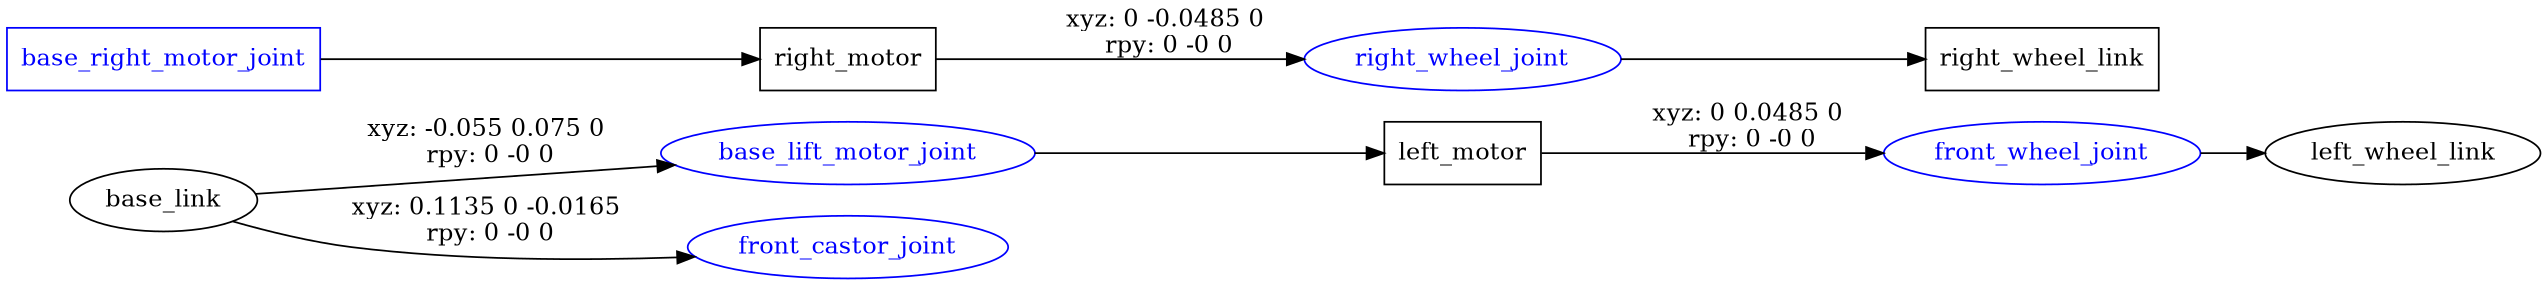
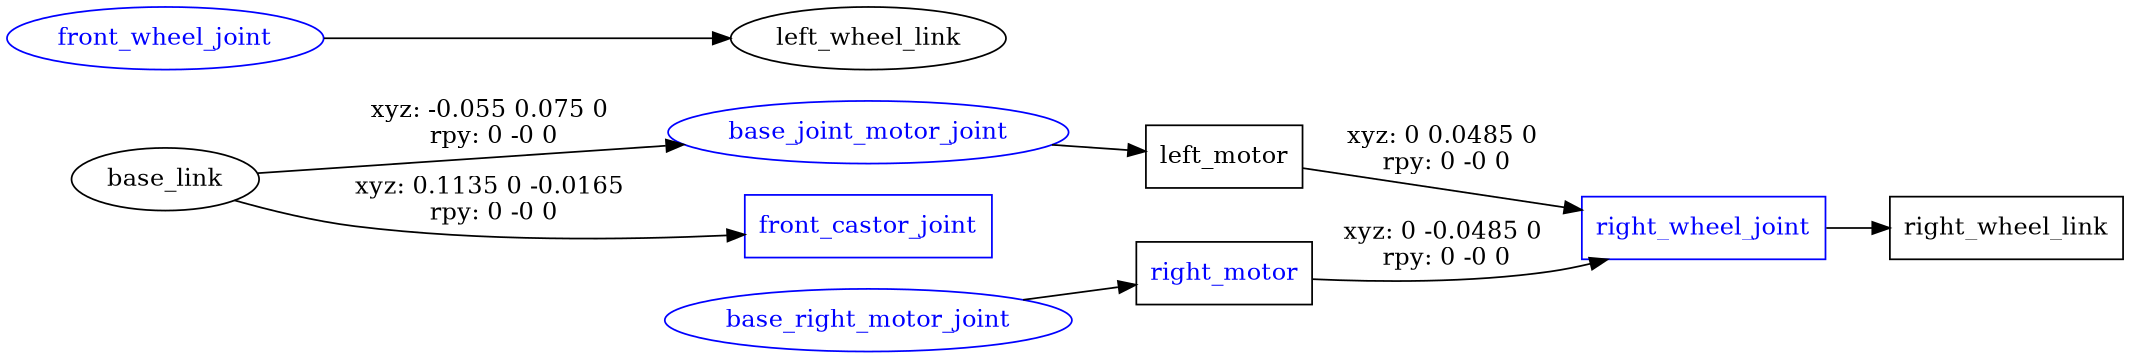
(164, 59) -> (868, 320)
(848, 59) -> (1224, 273)
(1463, 59) -> (1704, 228)
(848, 153) -> (868, 132)
(1704, 153) -> (1434, 188)
(848, 247) -> (868, 226)
